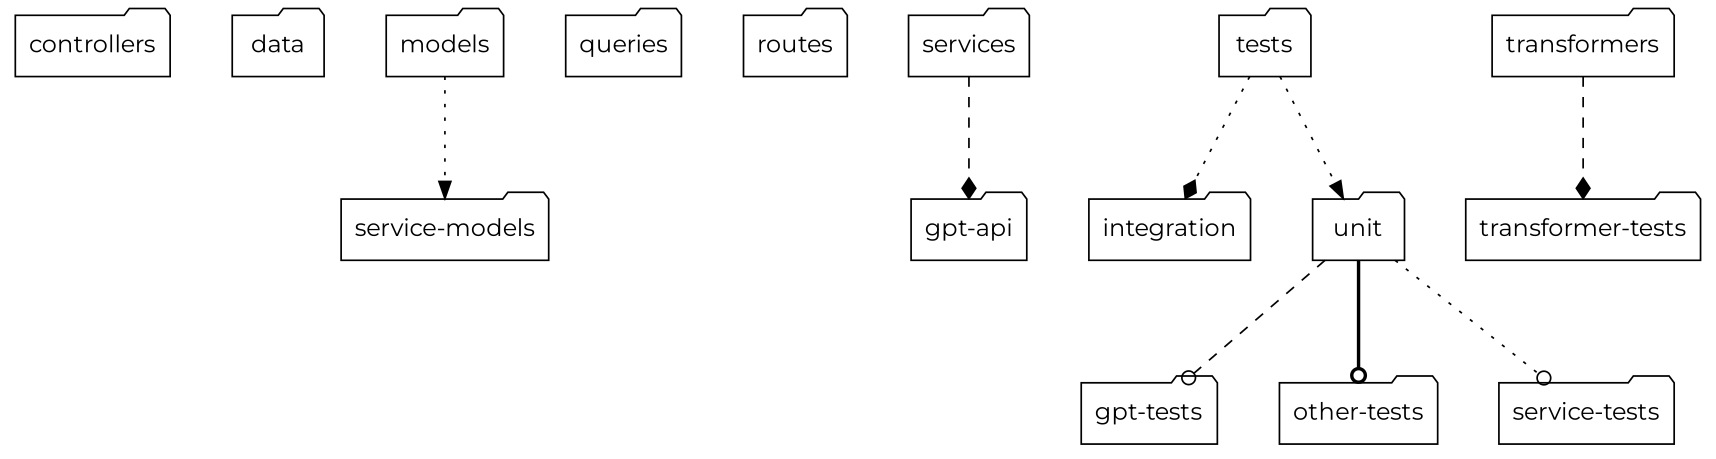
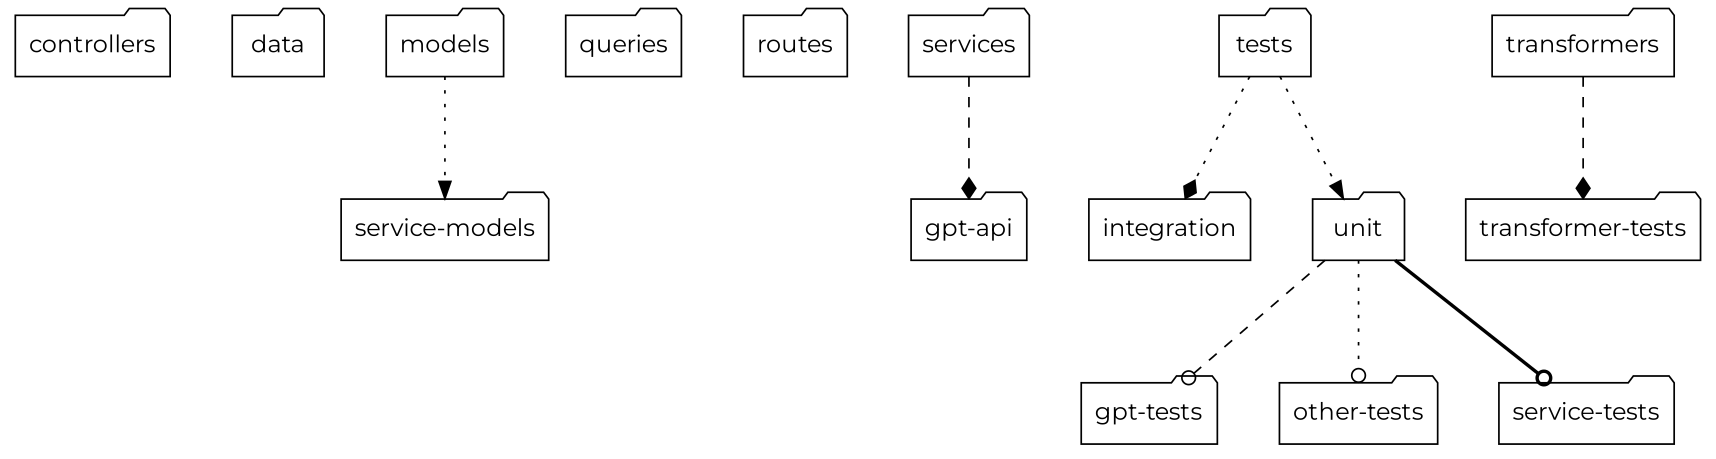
(1359, 314) -> (1359, 314)
(1467, 317) -> (1467, 317)
